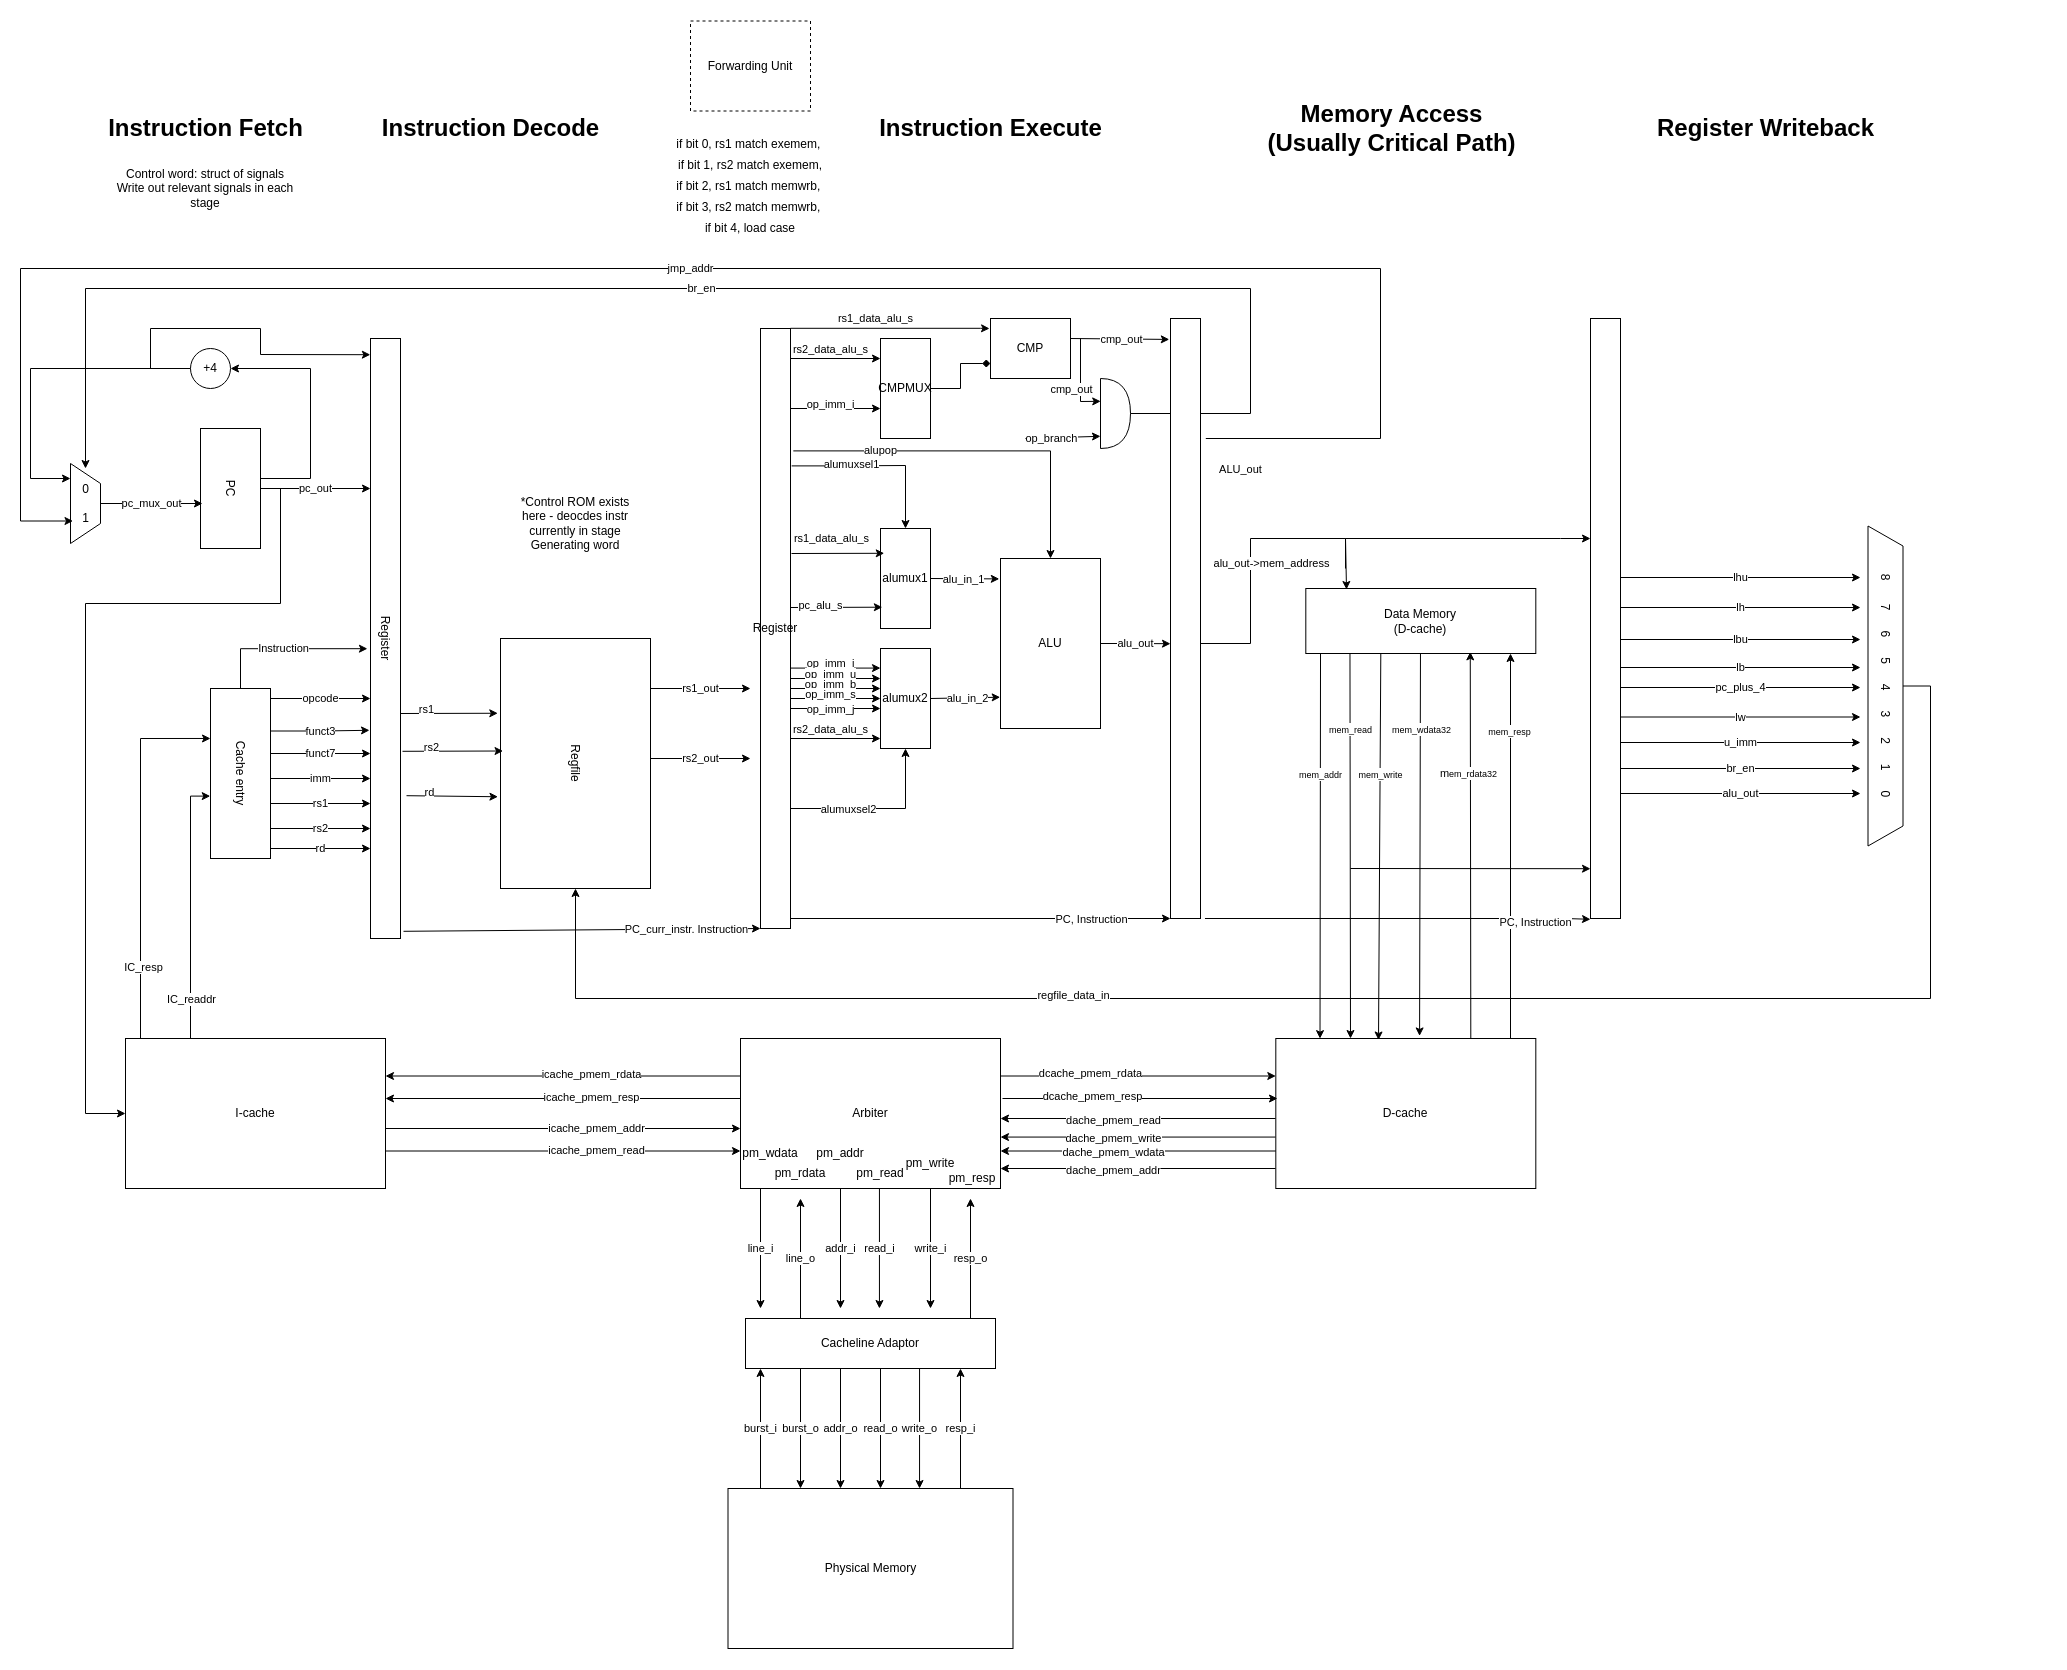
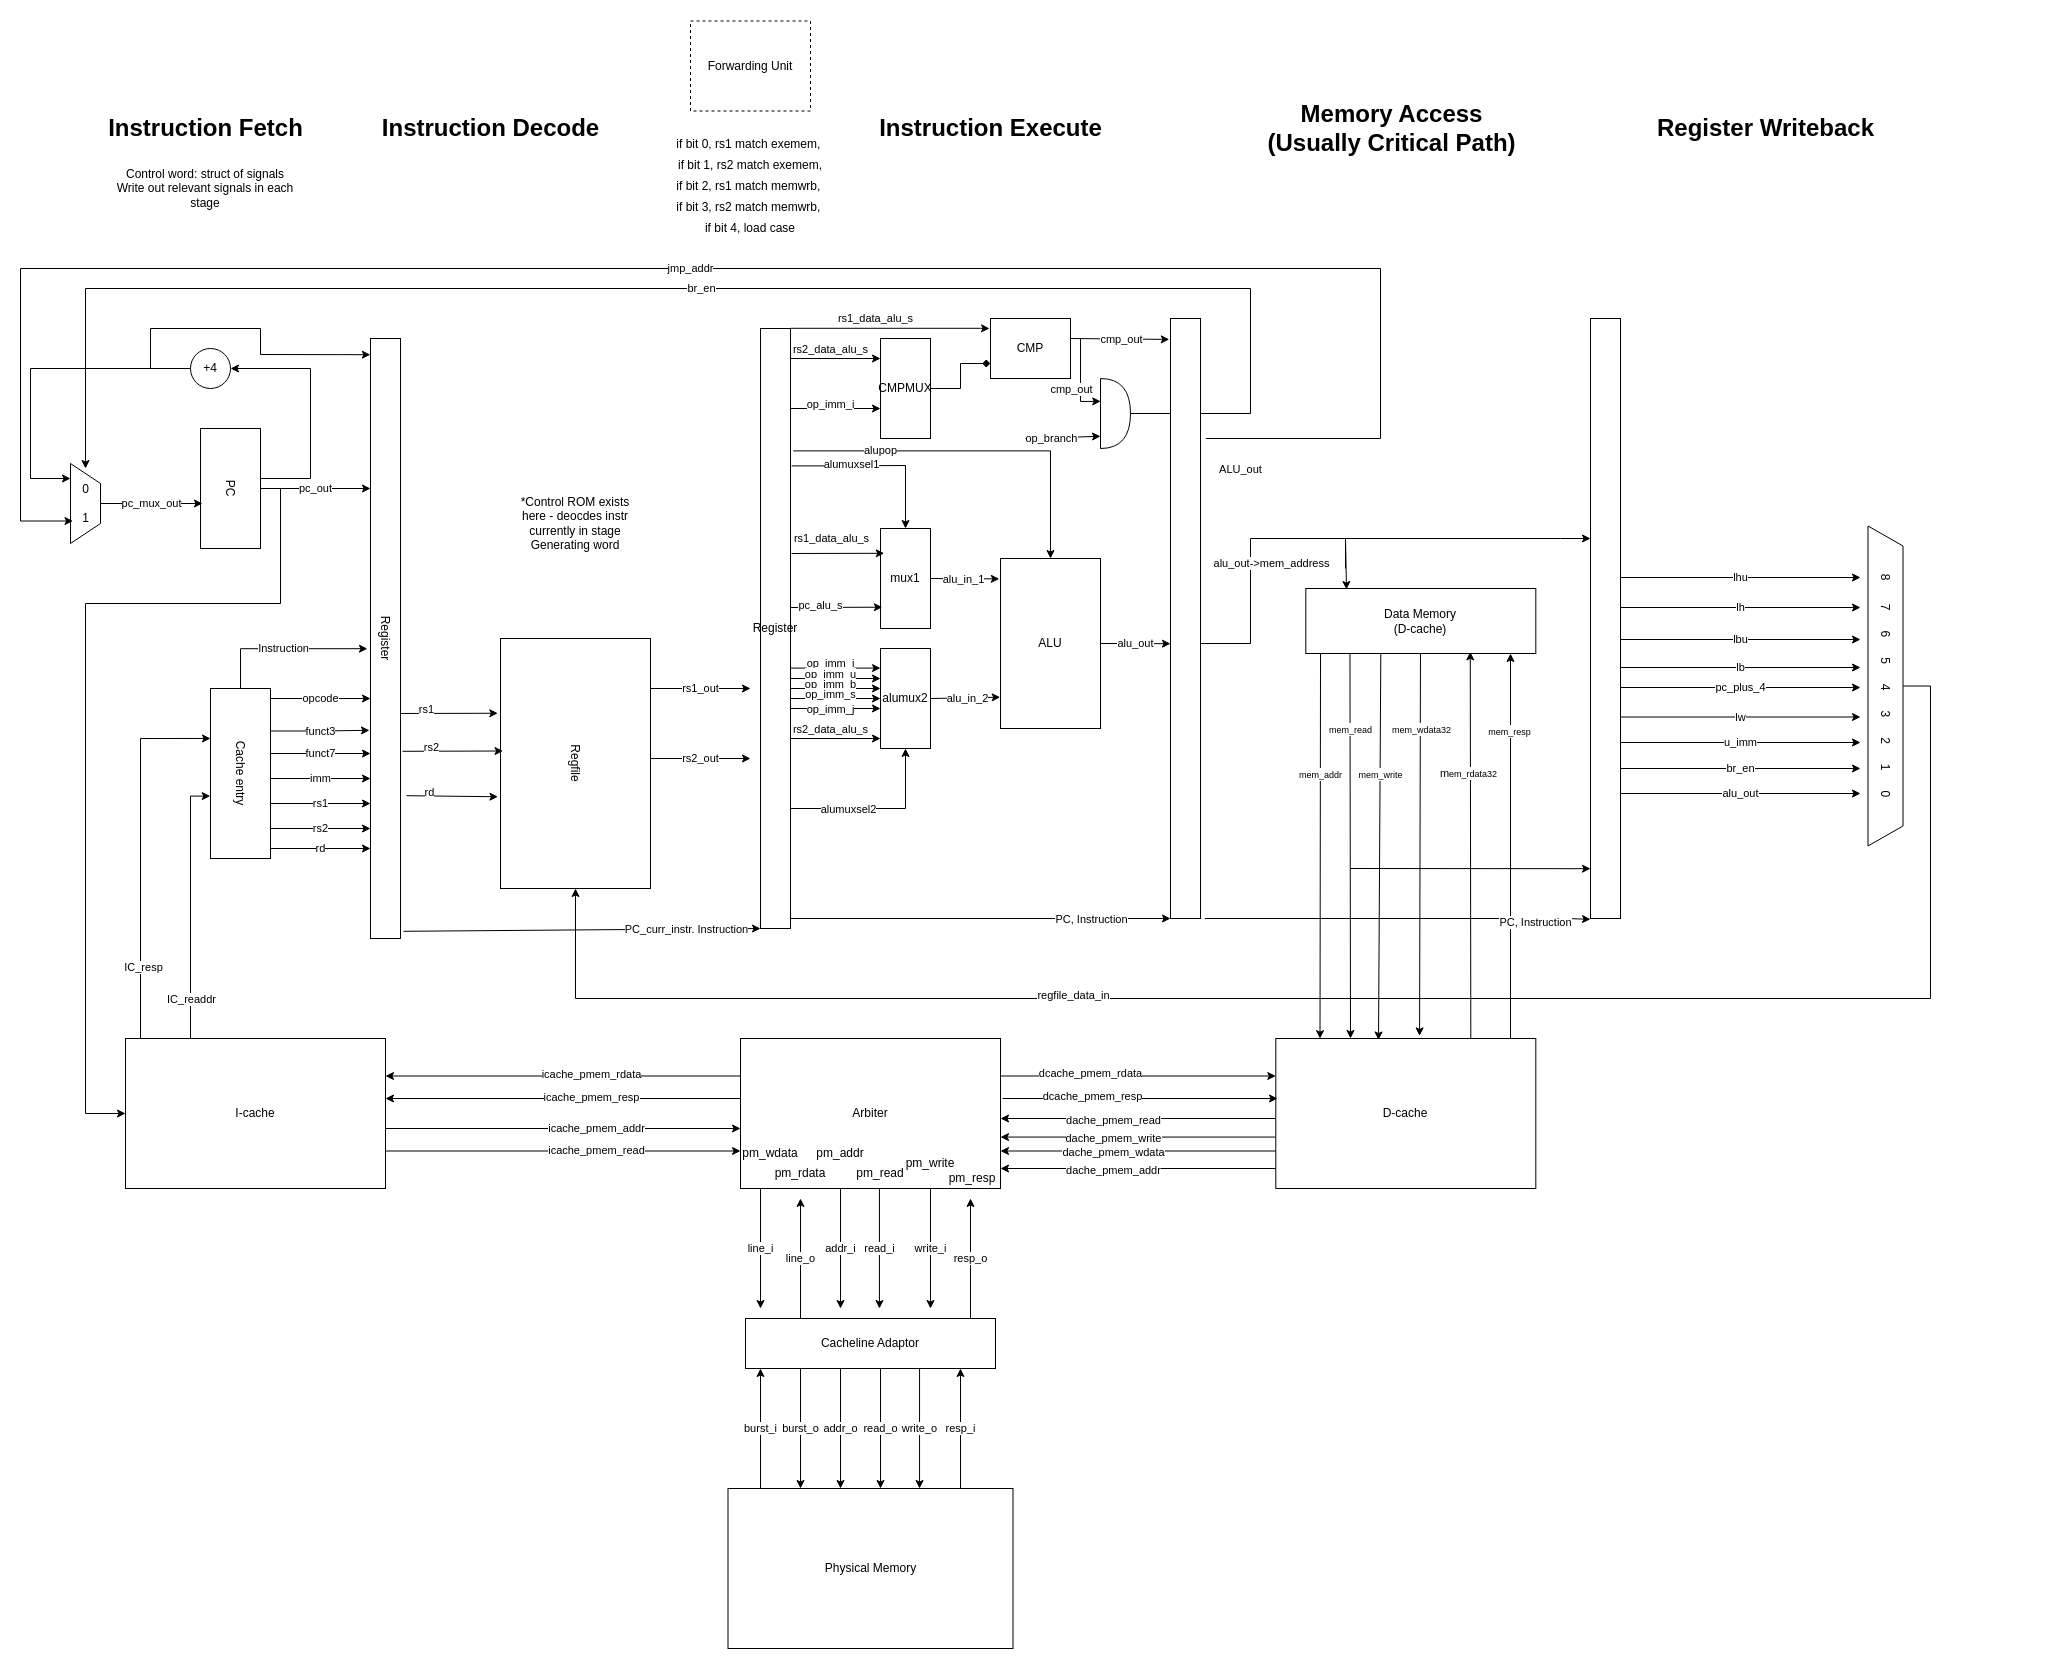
(906, 579) -> (906, 579)
